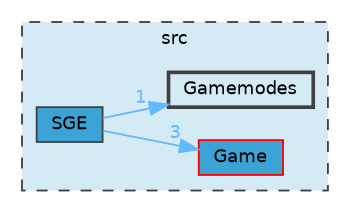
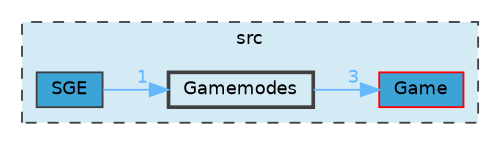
(142, 138) -> (337, 90)
